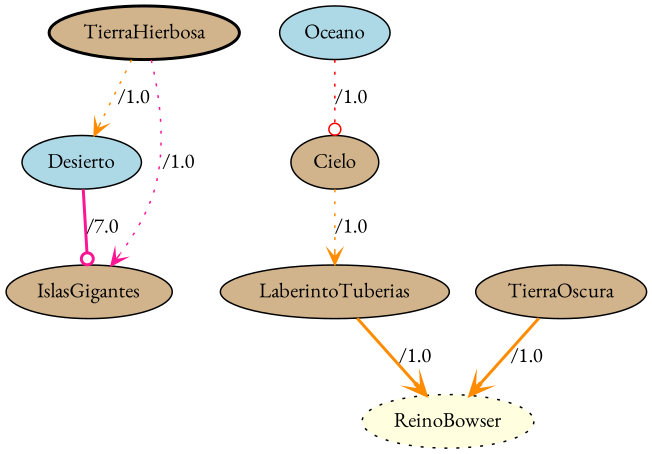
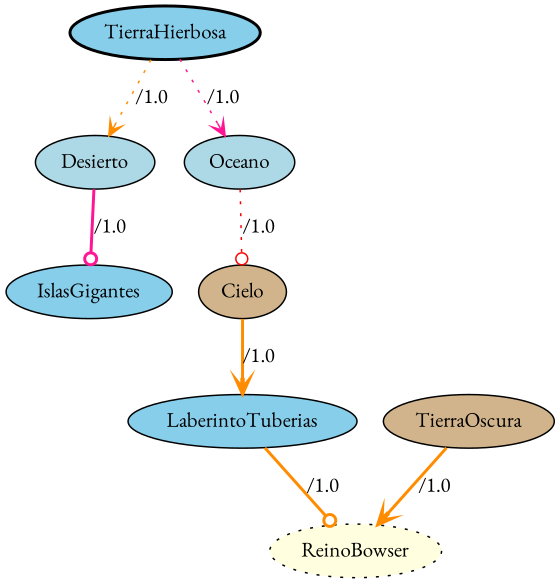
(144, 33) -> (165, 33)
(160, 161) -> (199, 91)
(335, 220) -> (243, 349)
(103, 227) -> (110, 227)
(89, 292) -> (89, 292)
(335, 292) -> (243, 421)
(386, 351) -> (295, 482)
